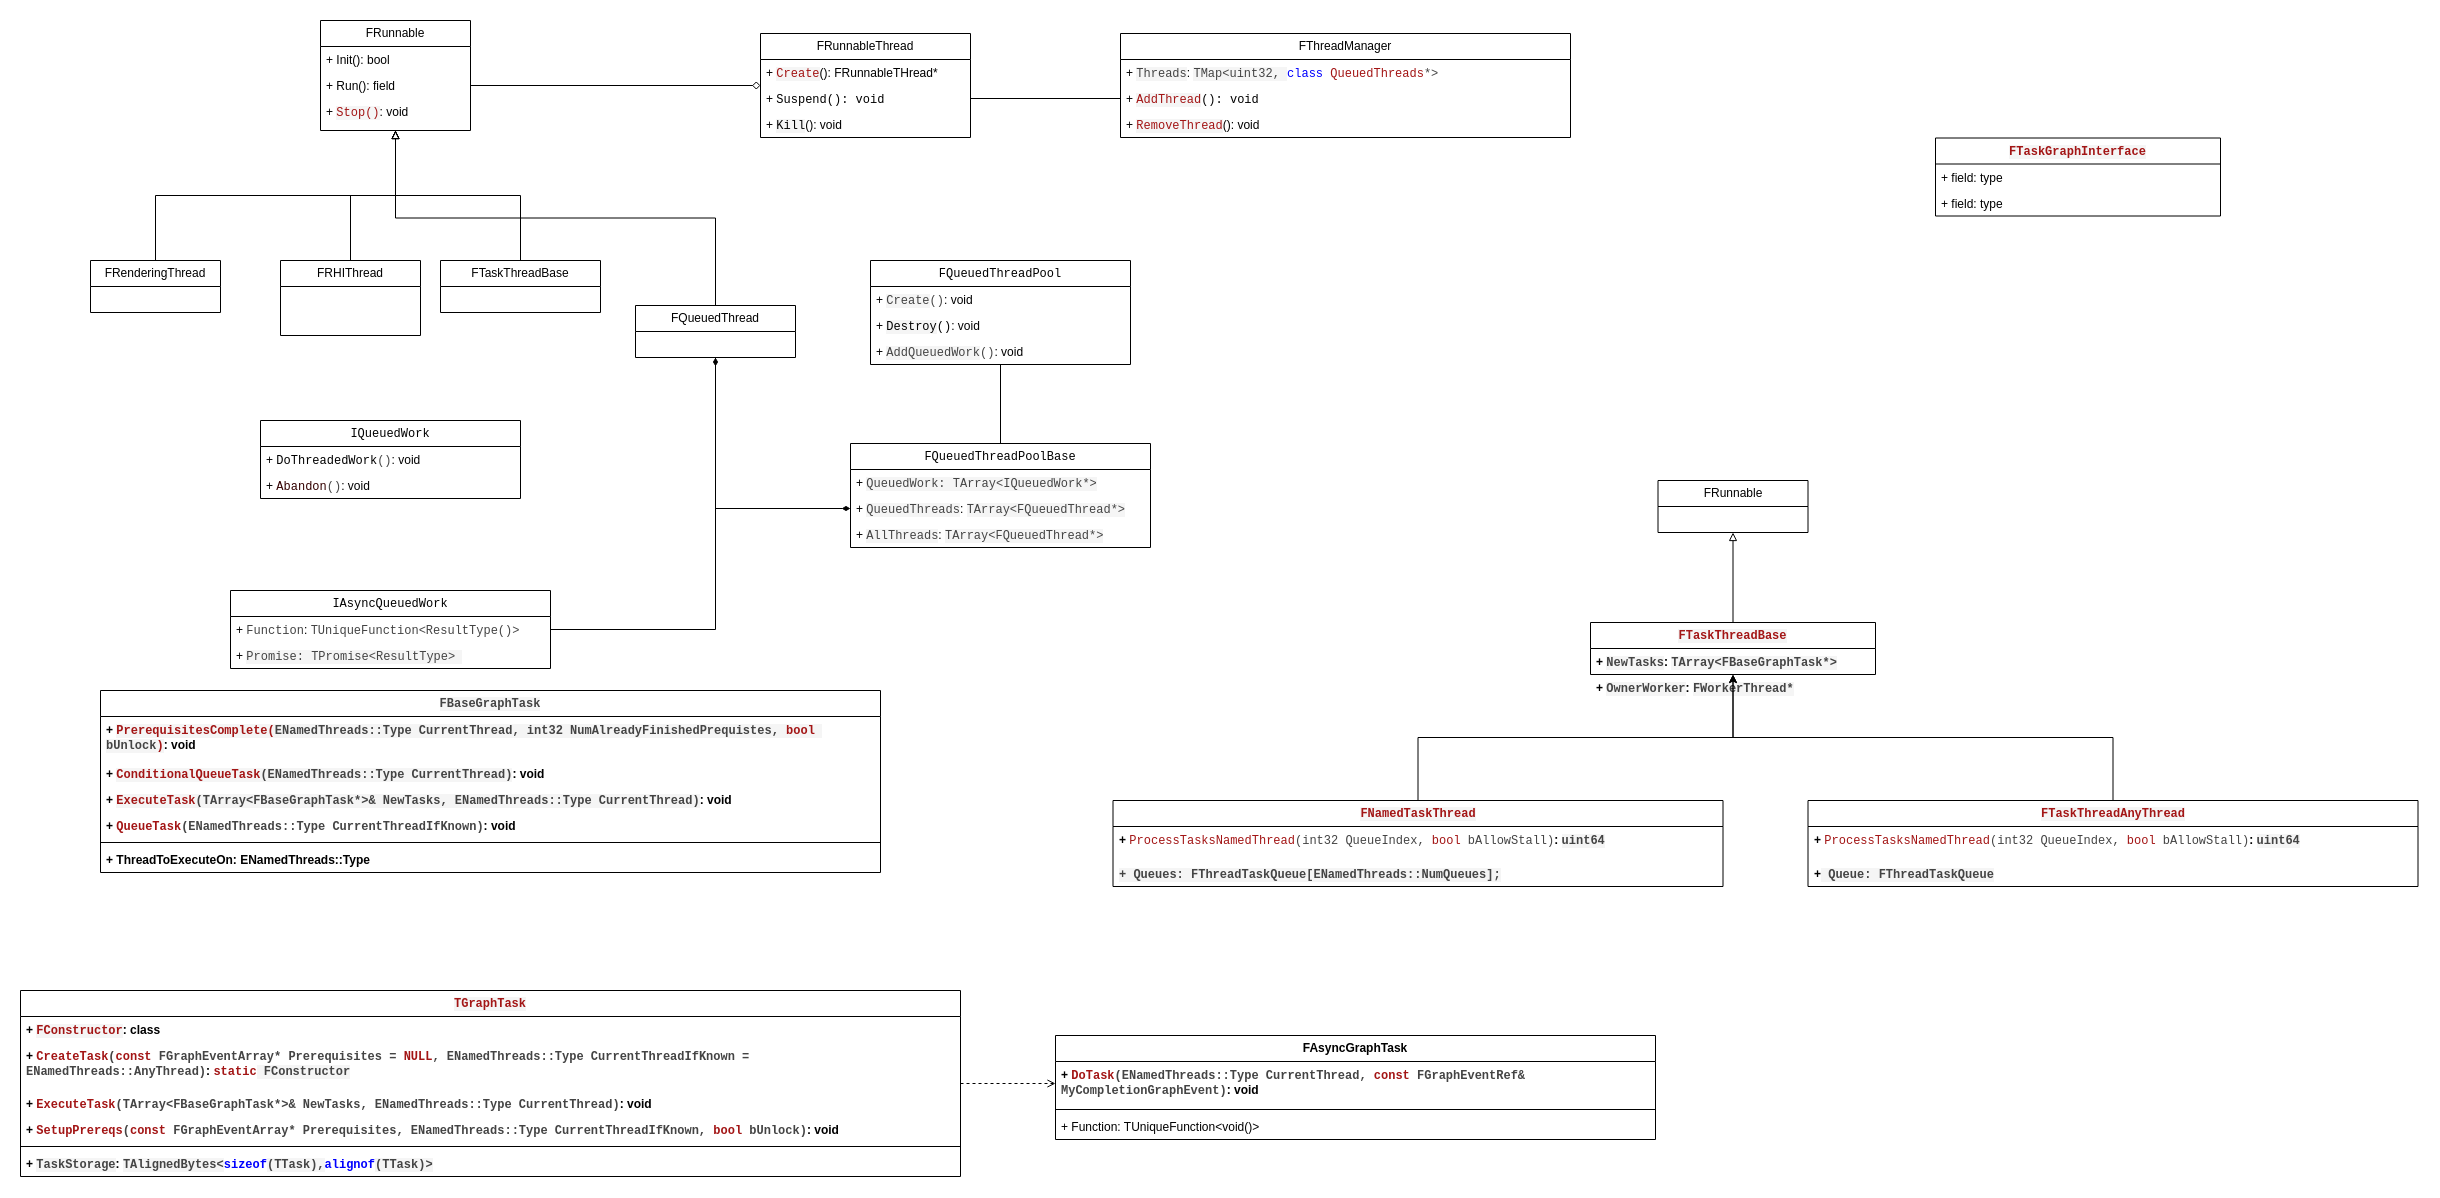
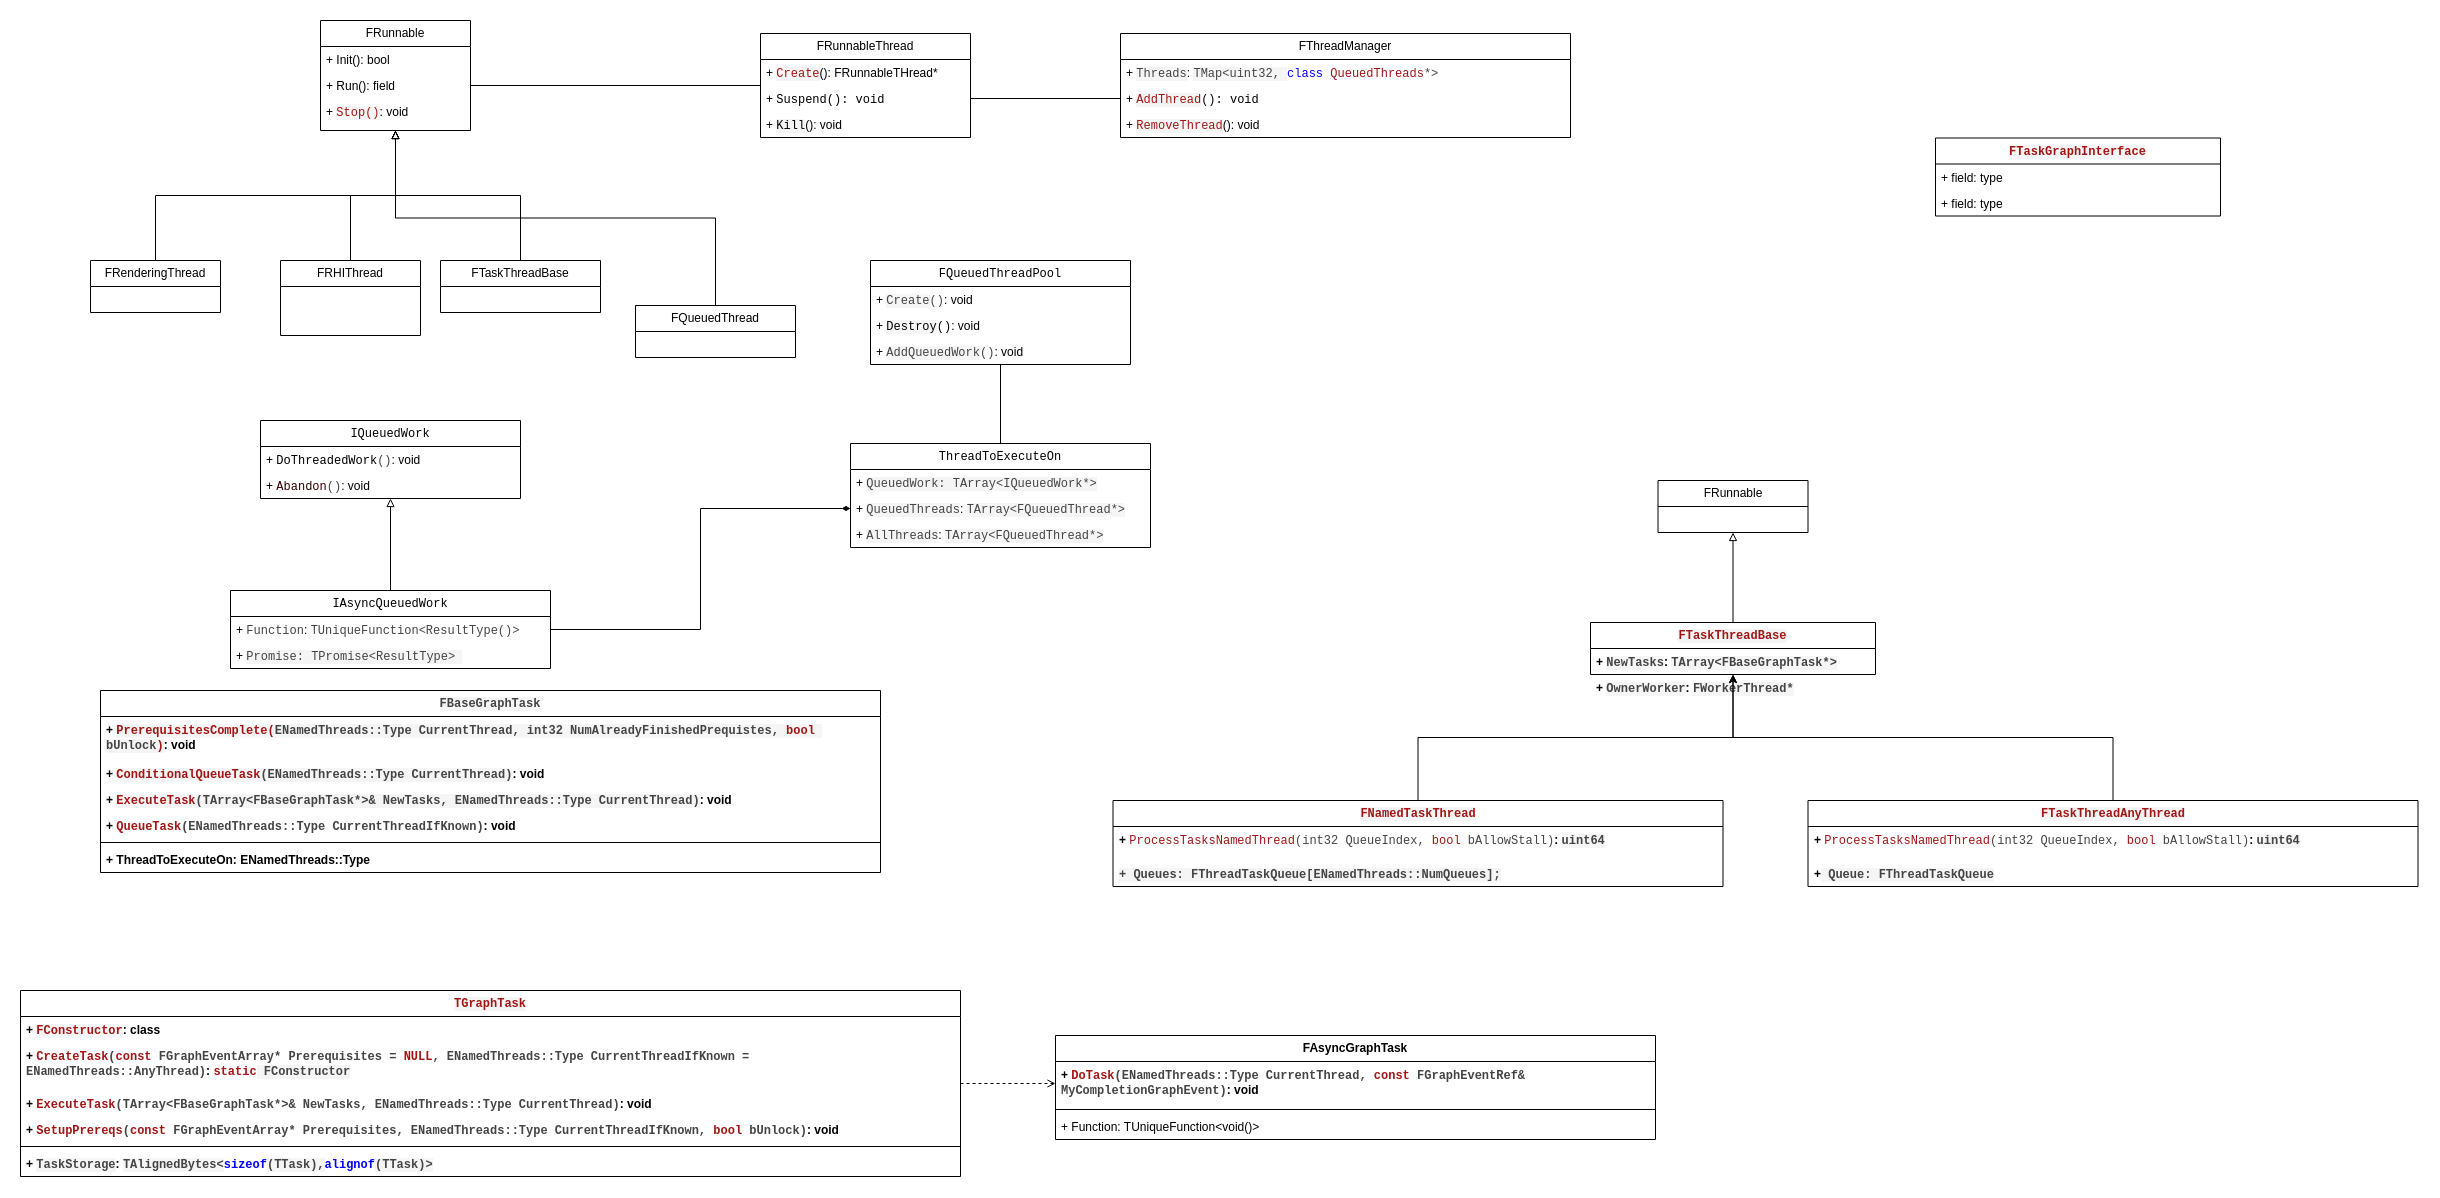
(752, 86) -> (756, 86)
(716, 361) -> none
(1001, 457) -> (1001, 457)
none -> (391, 548)
(716, 579) -> (701, 565)
